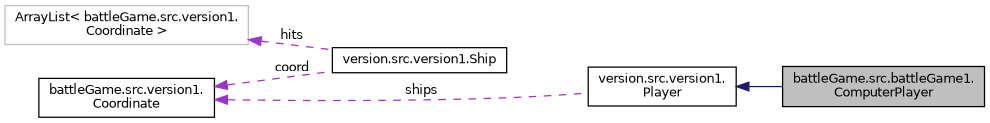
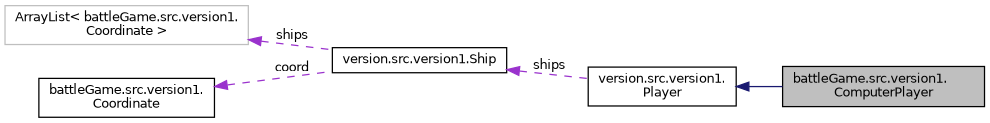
(290, 36) -> (290, 36)
(884, 87) -> (884, 87)
(408, 100) -> (554, 75)
